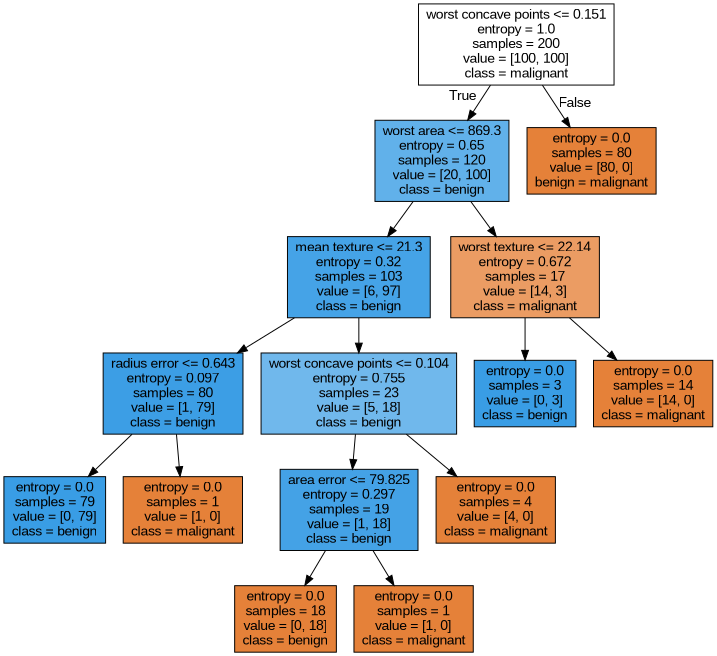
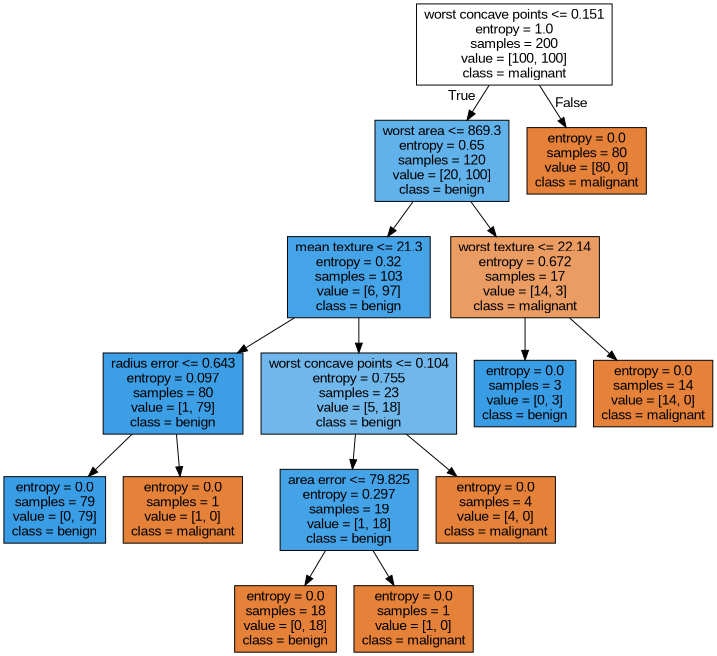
(592, 161) -> (587, 161)
